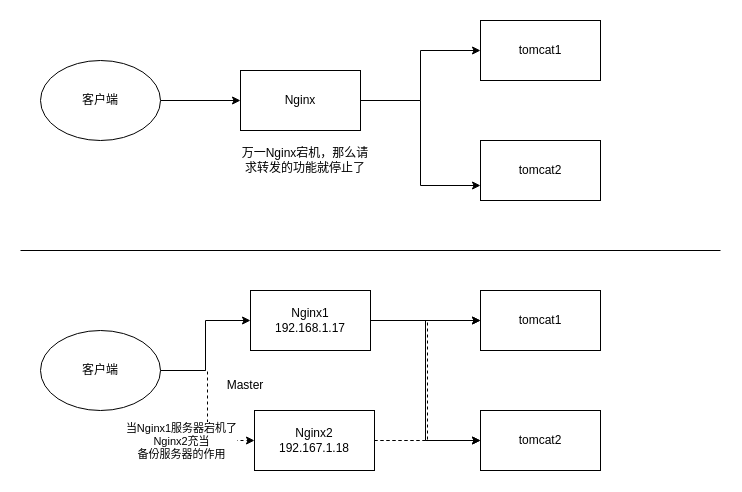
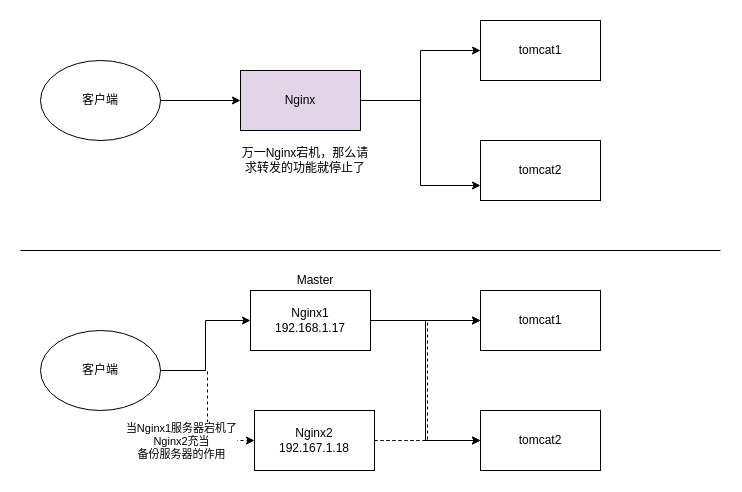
(301, 101) -> (301, 101)
(246, 386) -> (316, 281)
